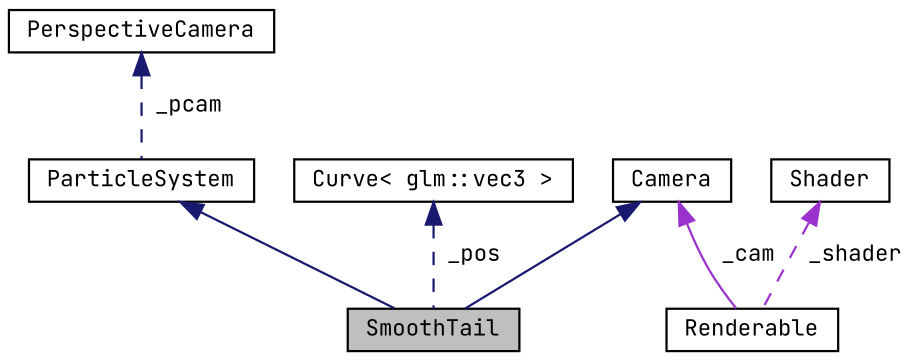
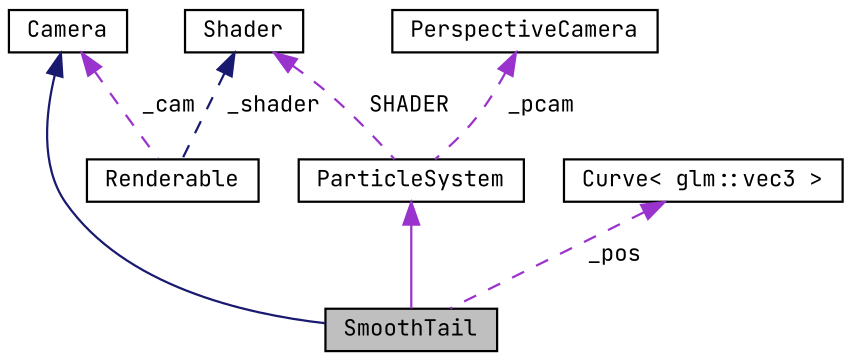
none -> (346, 109)
(142, 117) -> (475, 120)
(298, 260) -> (411, 267)
(786, 266) -> (203, 116)
(434, 267) -> (547, 260)
(708, 268) -> (126, 115)
